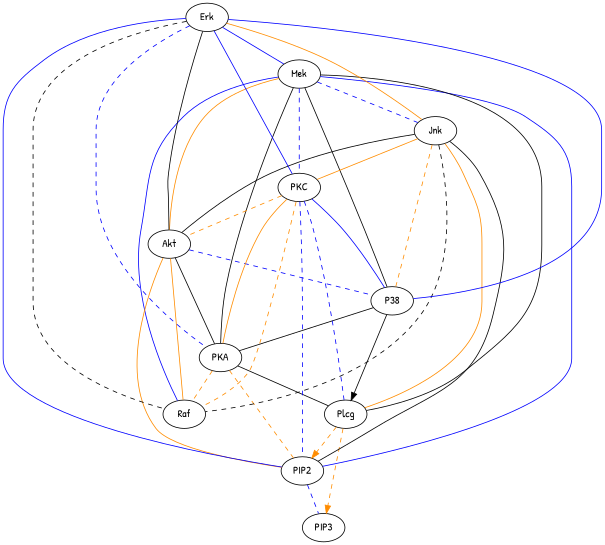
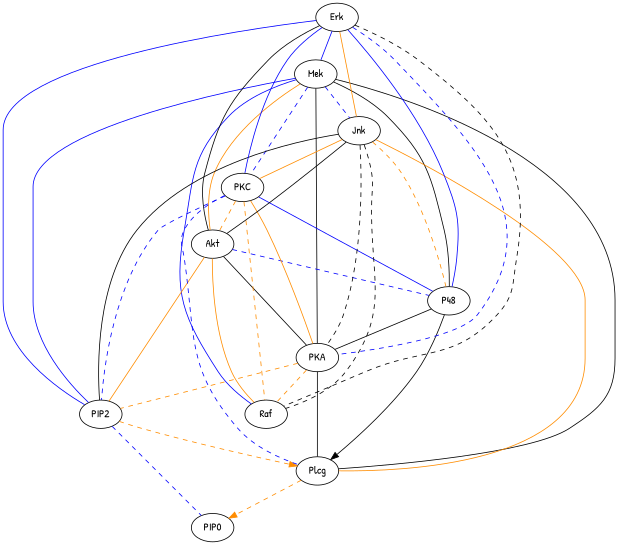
none -> (358, 243)
(392, 301) -> (449, 301)
(327, 439) -> (204, 445)
(324, 528) -> (213, 528)
